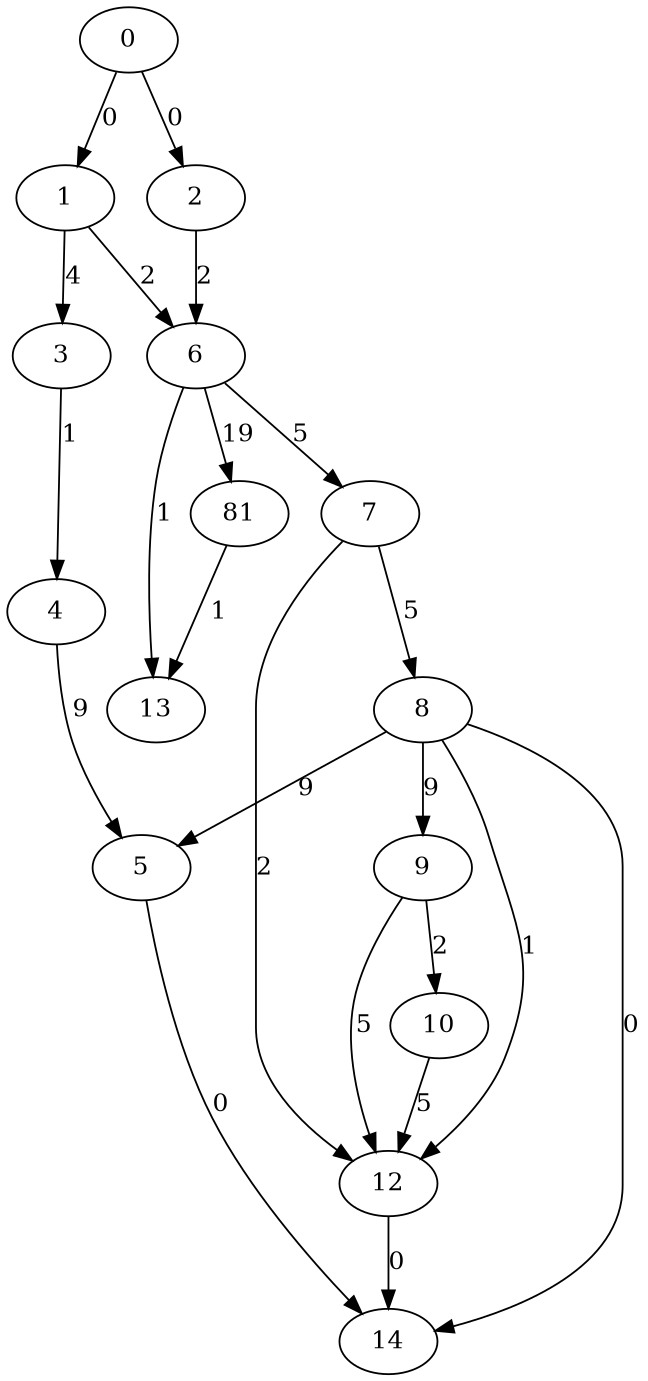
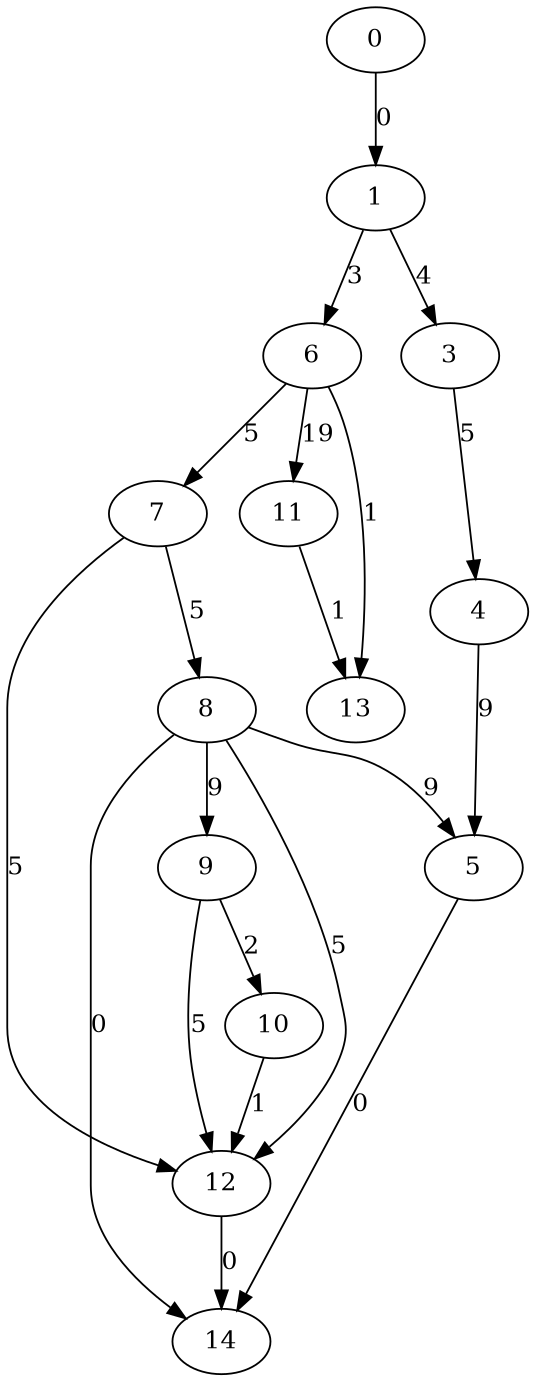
(196, 198) -> none
(149, 277) -> (356, 277)
(71, 435) -> (468, 435)
(240, 514) -> (289, 514)
(265, 868) -> (16, 868)
(530, 947) -> (339, 947)
(425, 1105) -> (260, 1105)
